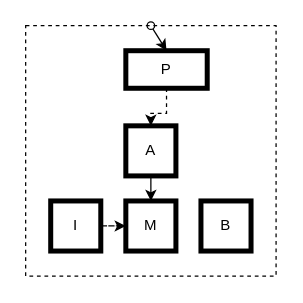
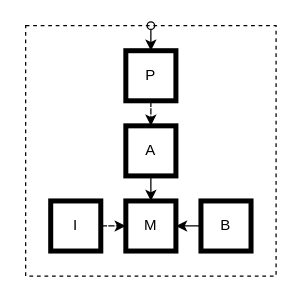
(166, 69) -> (151, 76)
none -> (185, 226)
